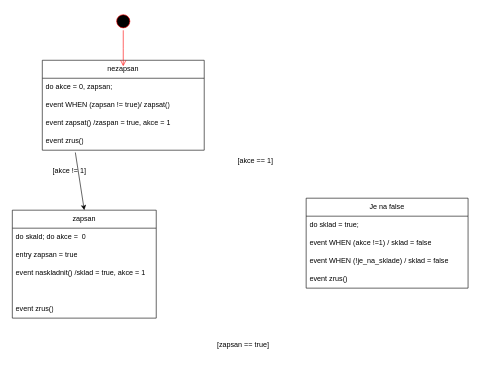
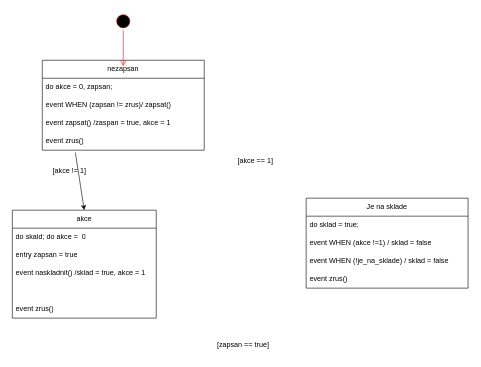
(115, 105) -> (115, 105)
(387, 207) -> (387, 207)
(84, 219) -> (84, 219)
